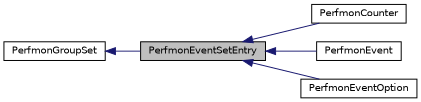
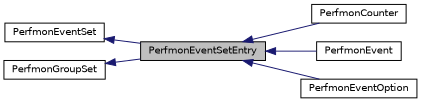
none -> (55, 32)
